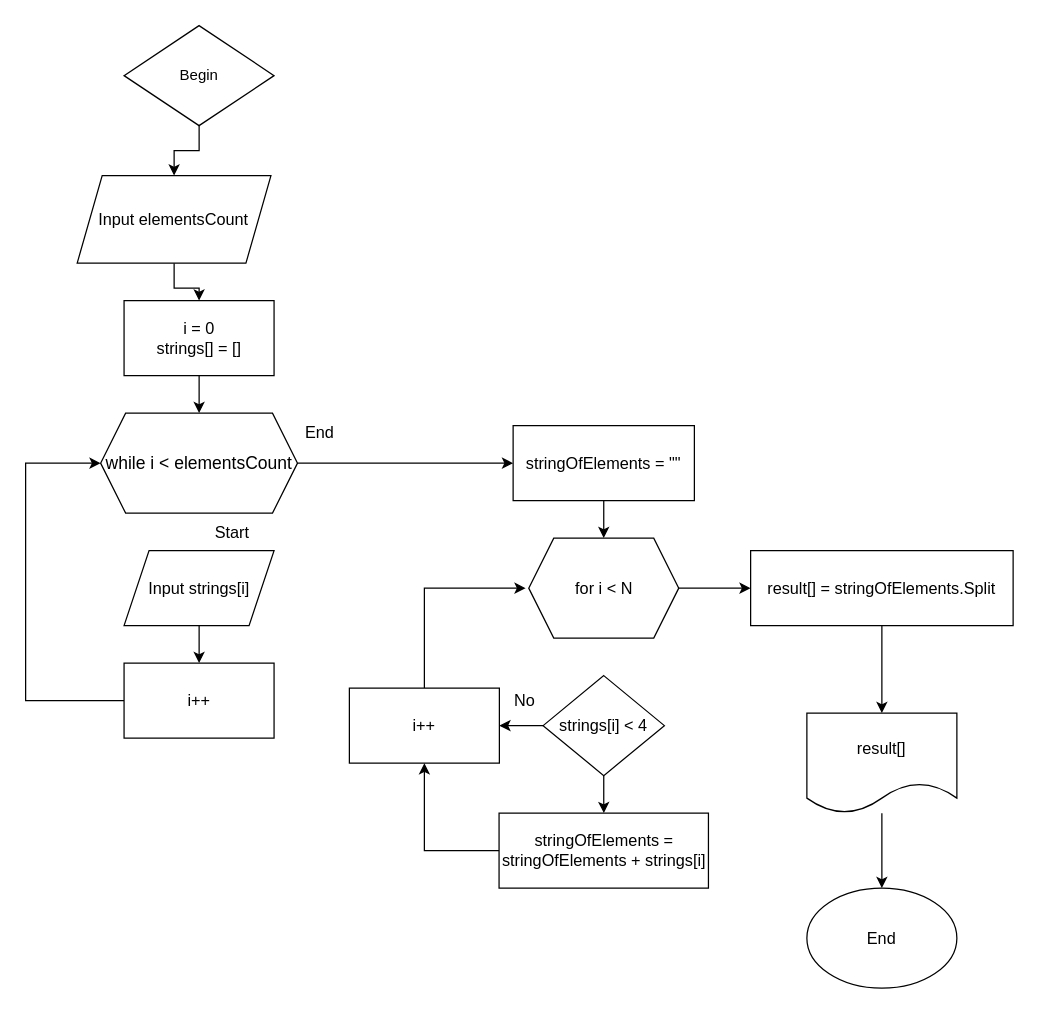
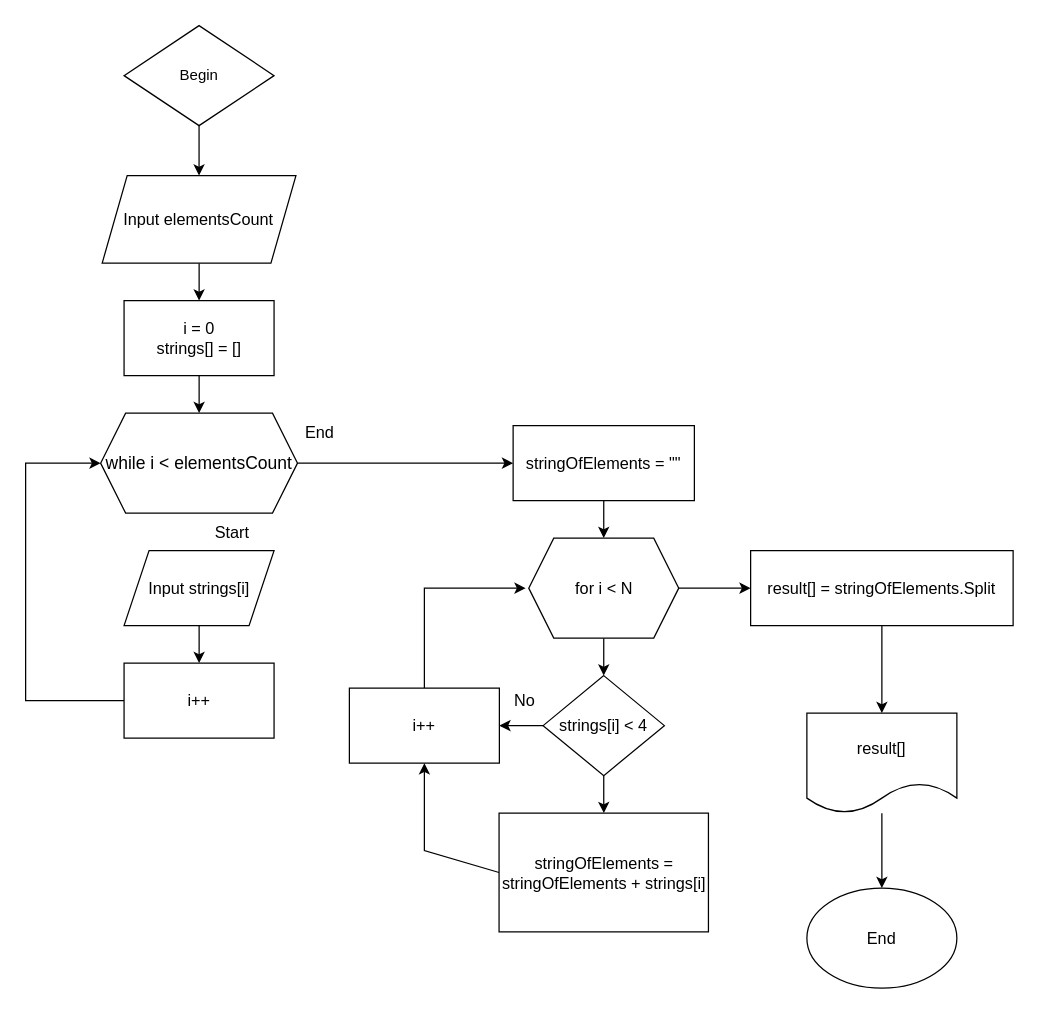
(174, 219) -> (199, 219)
none -> (604, 661)
(604, 851) -> (604, 873)
